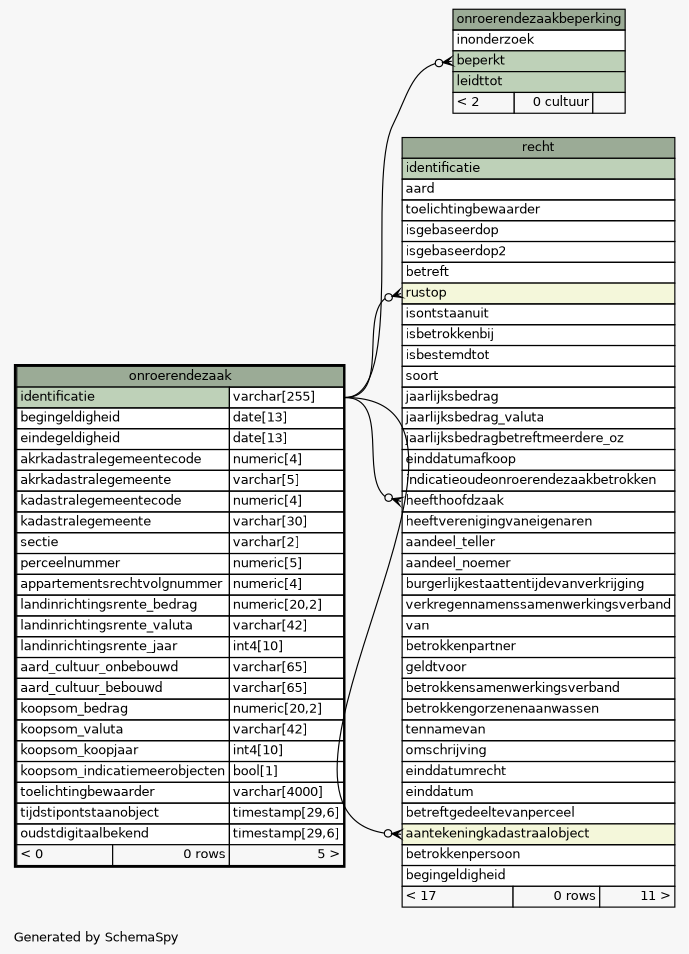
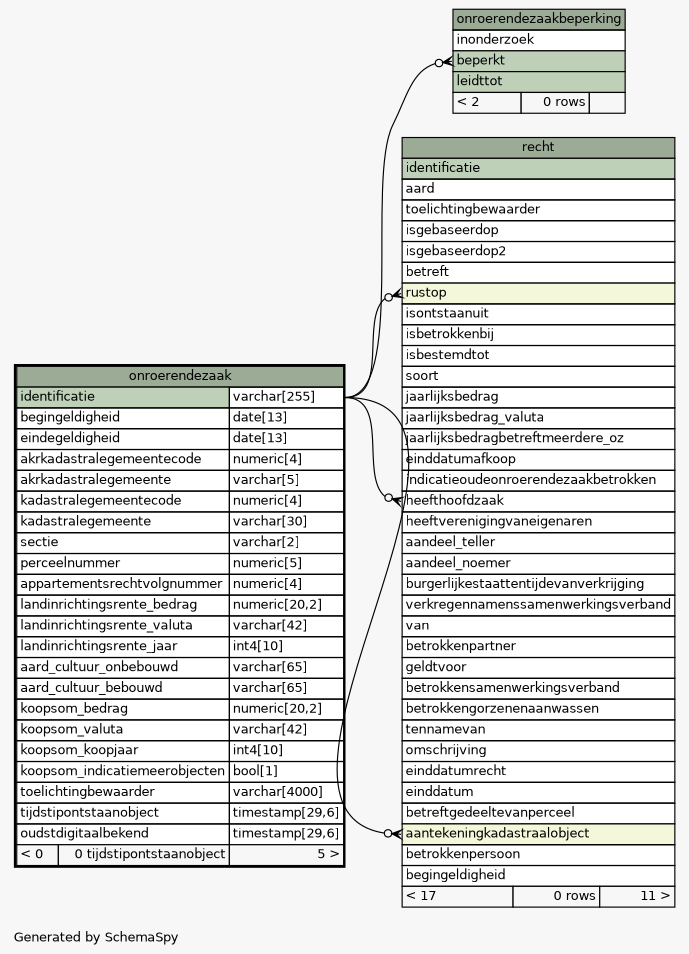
(561, 102) -> (564, 102)
(205, 855) -> (150, 855)
